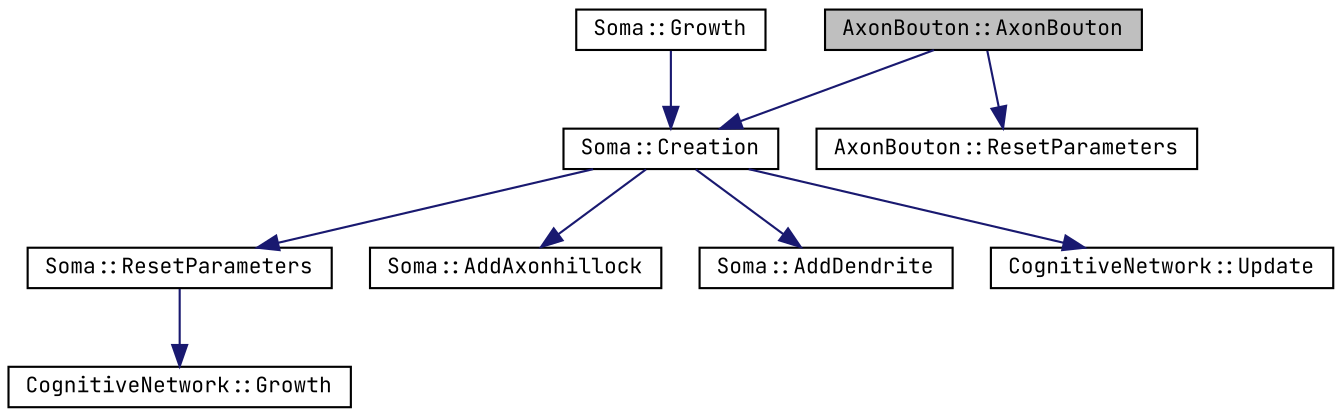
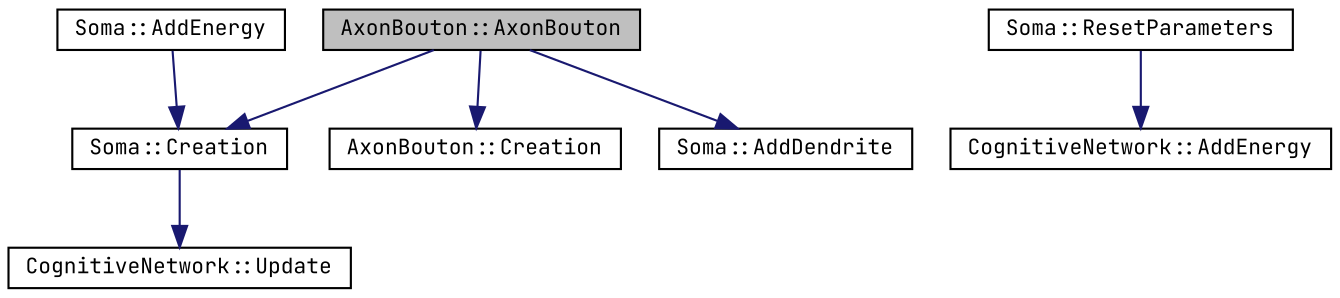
(671, 30) -> (171, 30)
(1007, 149) -> (475, 149)
(740, 202) -> (623, 85)
(436, 206) -> none
(516, 268) -> none
(180, 387) -> (1141, 149)
